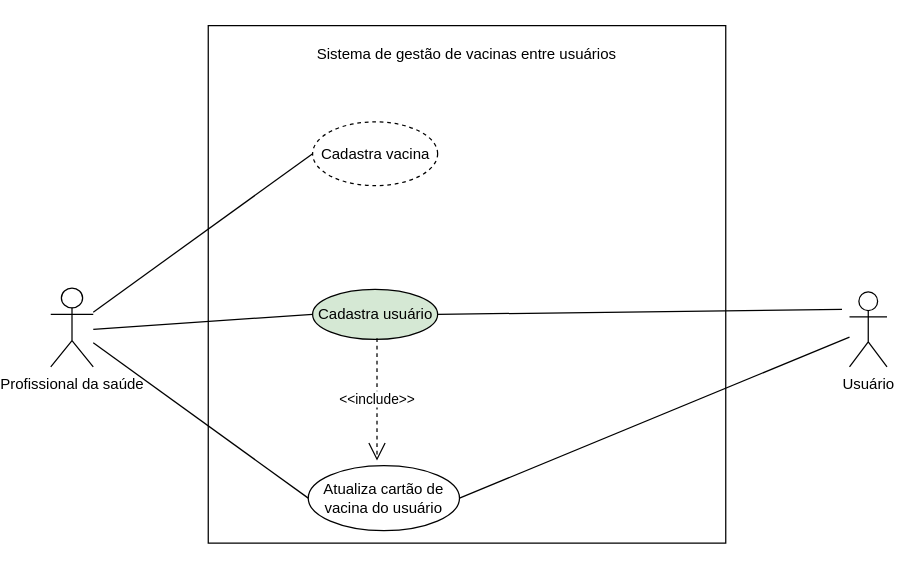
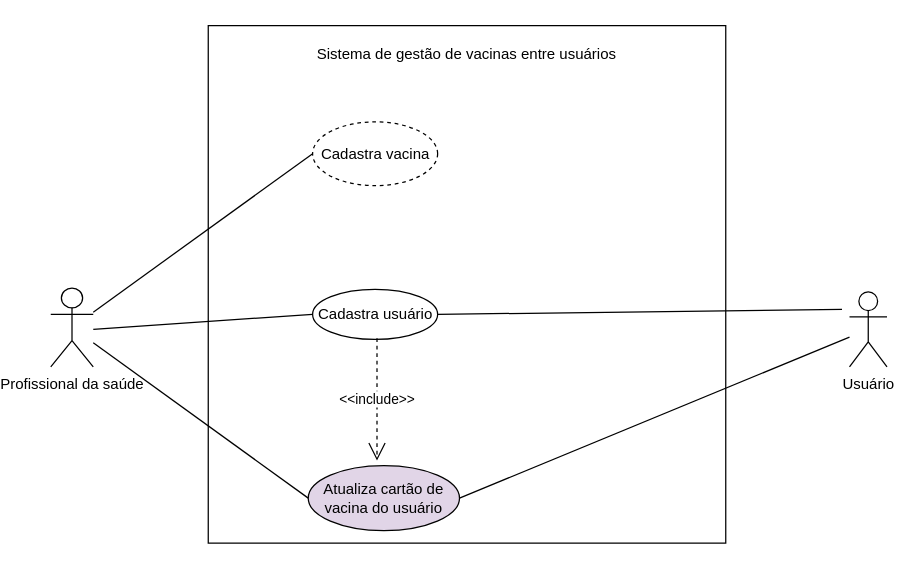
(375, 314) -> (375, 314)
(384, 498) -> (384, 498)
